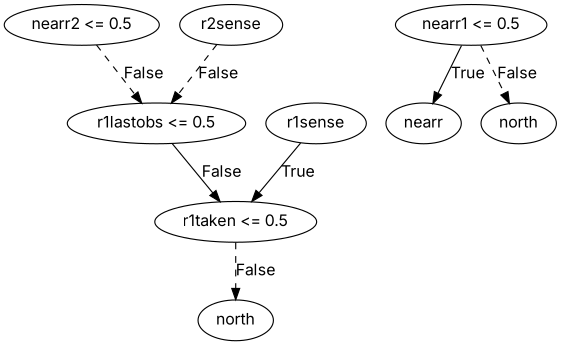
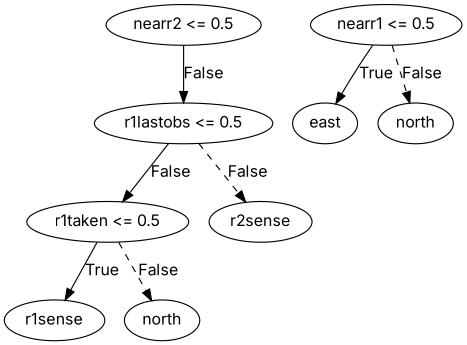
(198, 69) -> (219, 168)
(116, 70) -> (184, 68)
(424, 123) -> (325, 123)
(280, 168) -> (84, 266)
